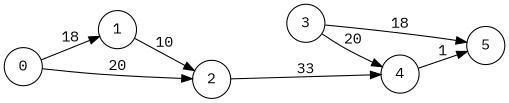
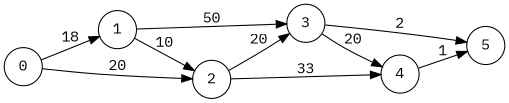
(400, 24) -> (400, 24)
none -> (206, 27)
none -> (255, 55)
